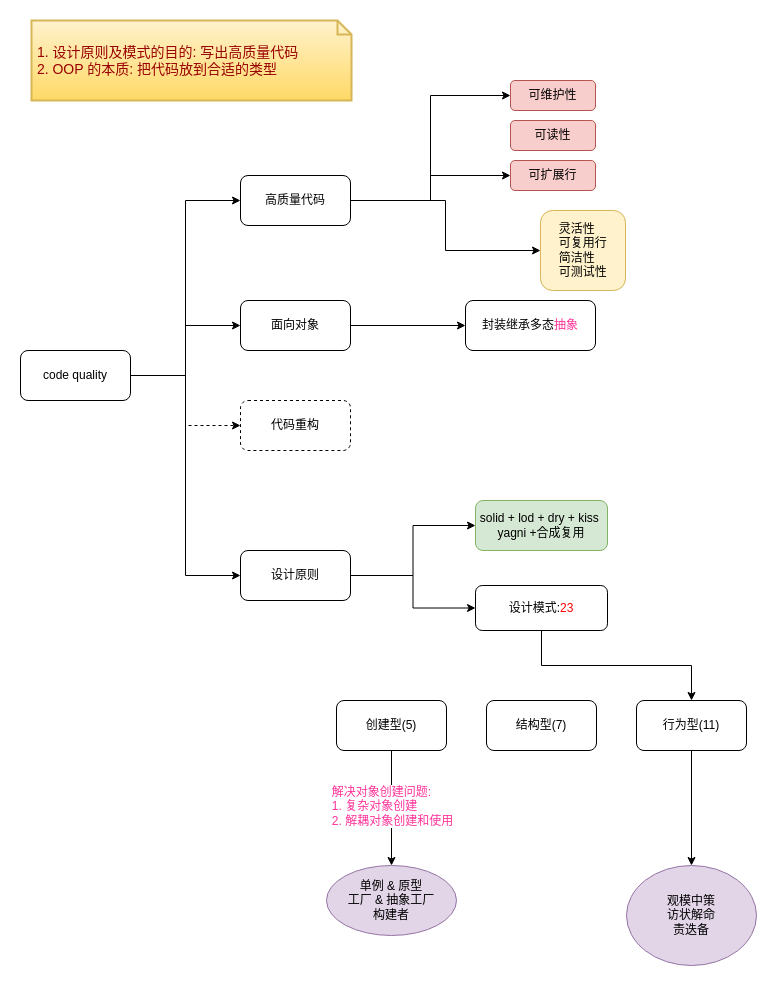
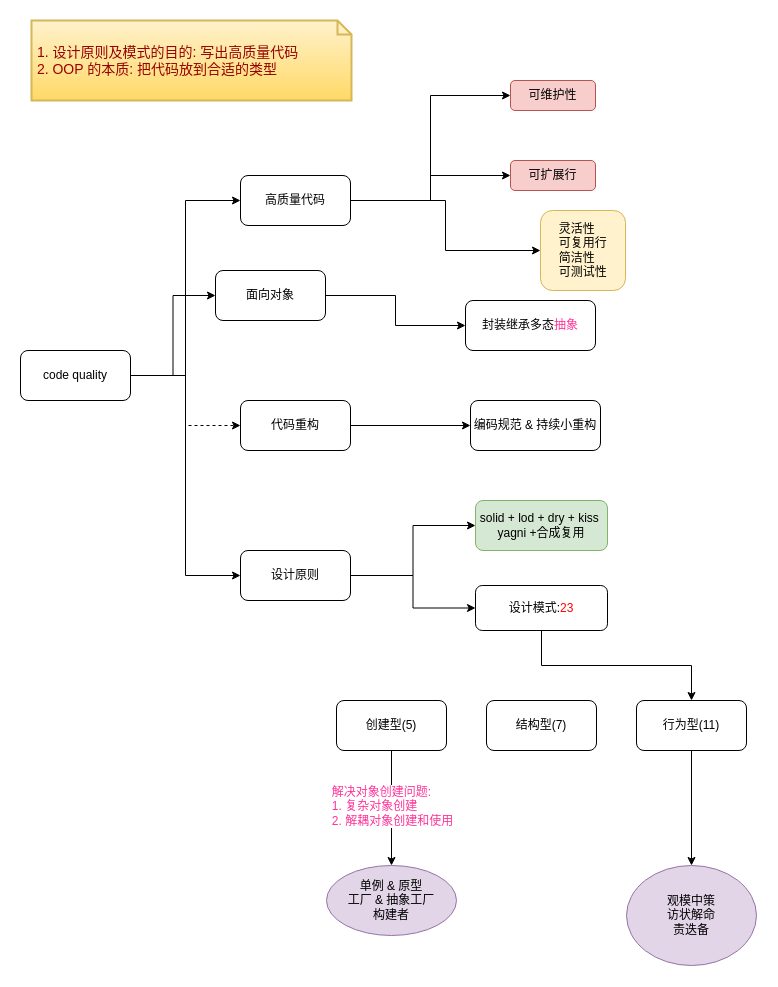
(553, 136) -> none
(296, 326) -> (271, 296)
(296, 426) -> (296, 426)
none -> (407, 426)
none -> (536, 426)
